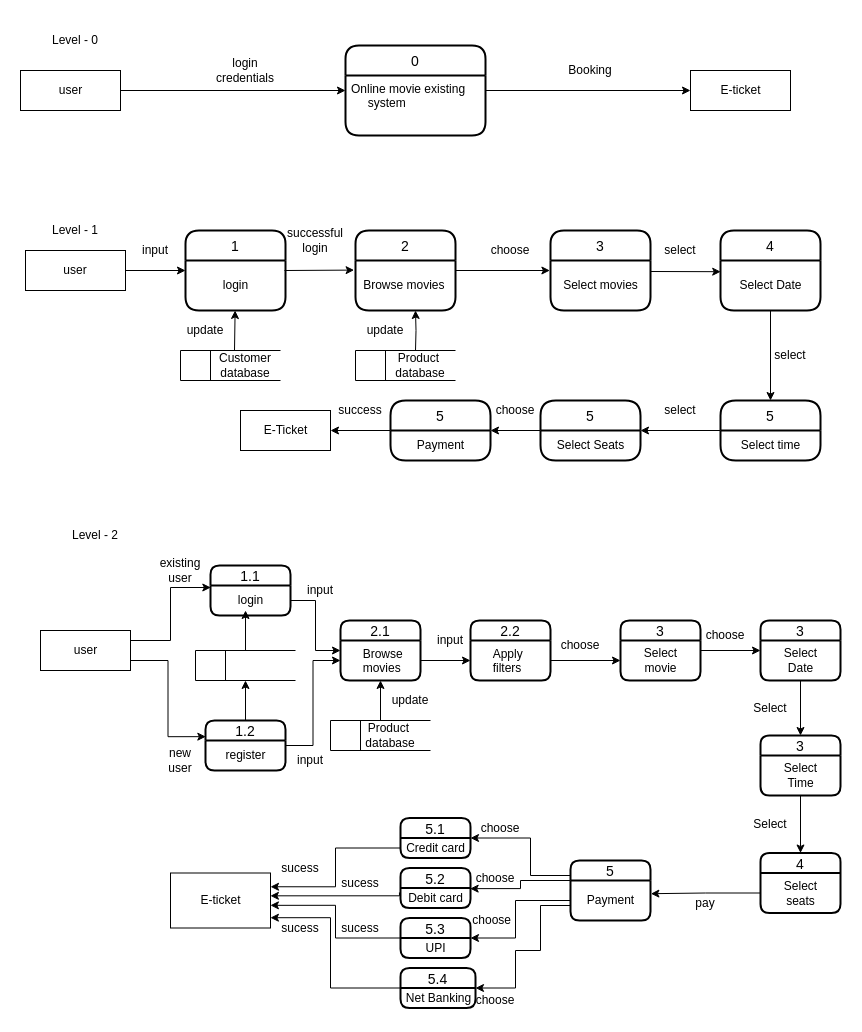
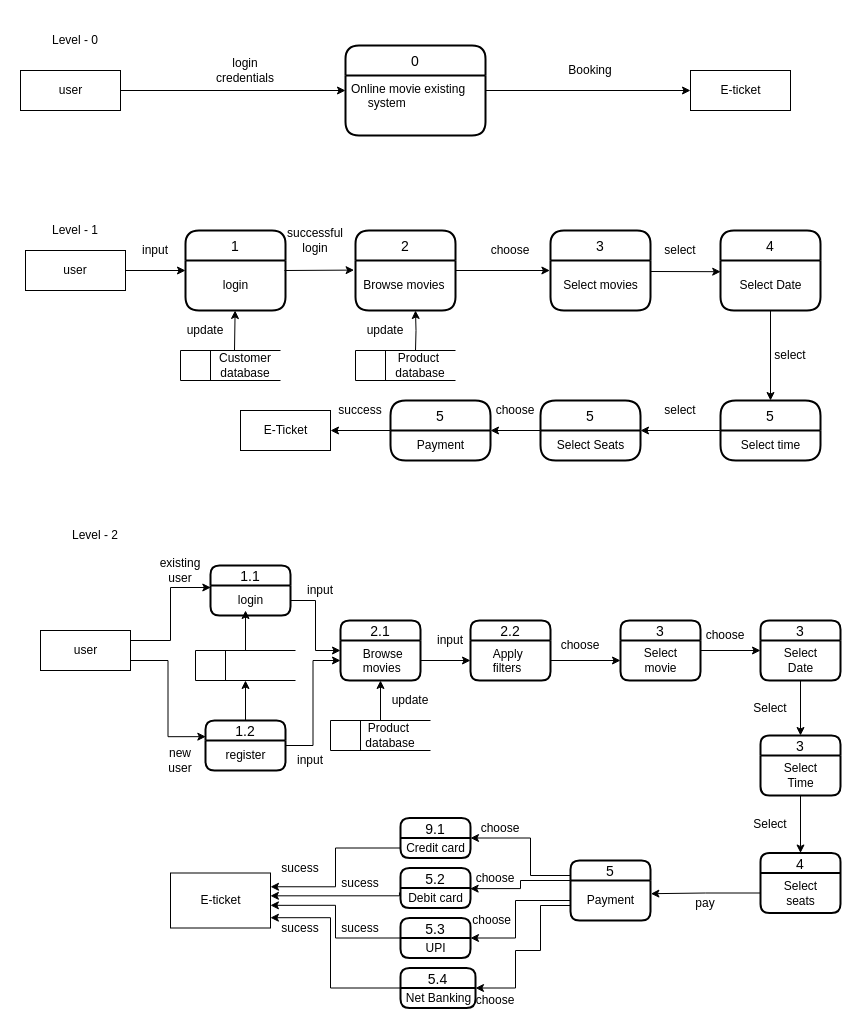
(435, 829) -> (435, 829)
